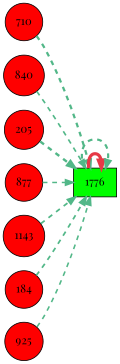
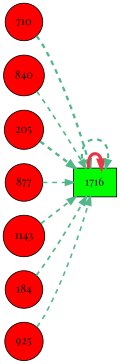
(95, 182) -> (95, 182)
